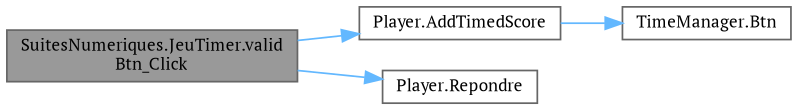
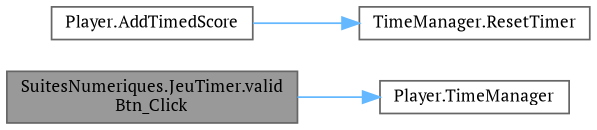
(707, 23) -> (475, 23)
(320, 38) -> none
(460, 87) -> (475, 97)
